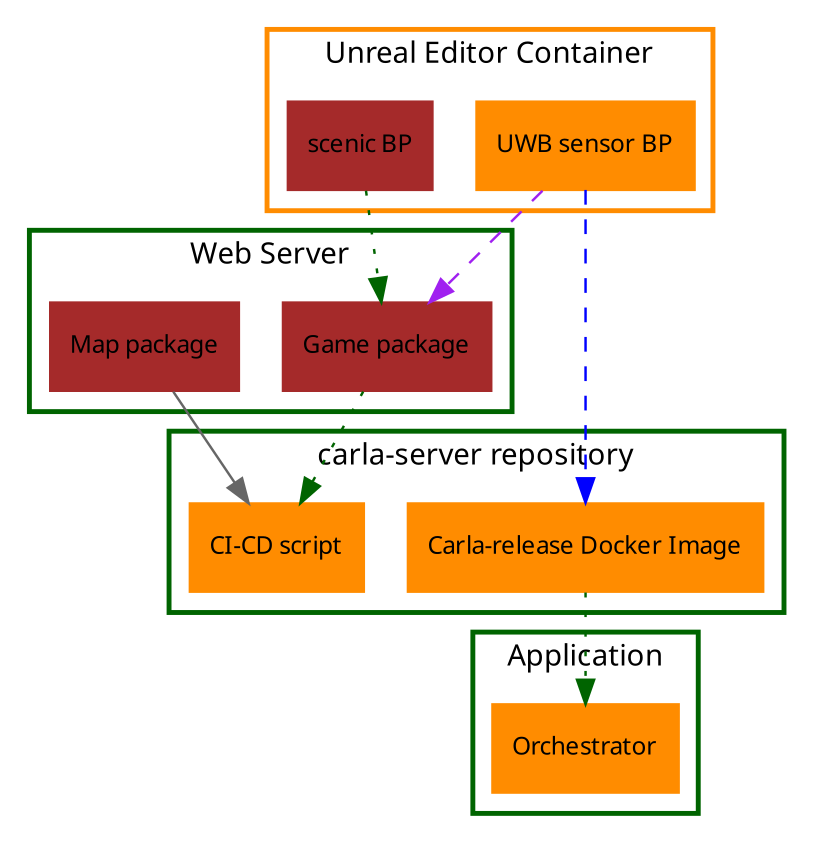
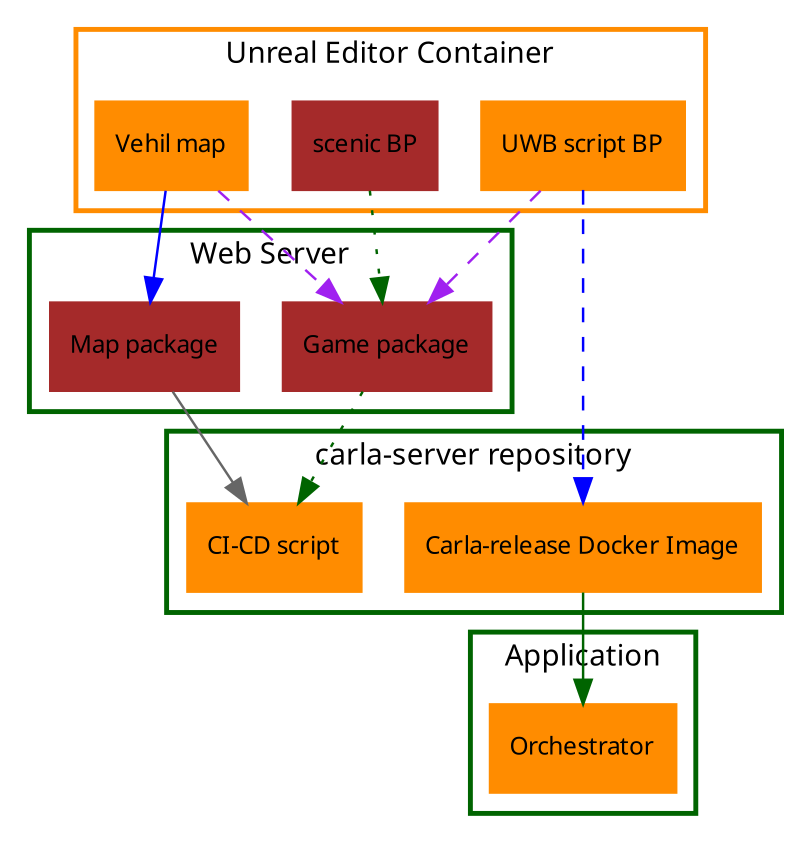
none -> (172, 146)
(586, 146) -> (583, 146)
(586, 649) -> (583, 649)
